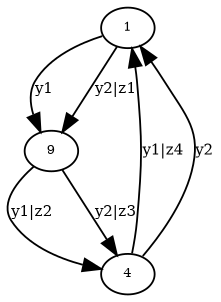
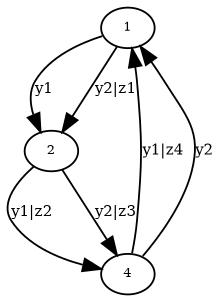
(51, 151) -> (51, 151)
